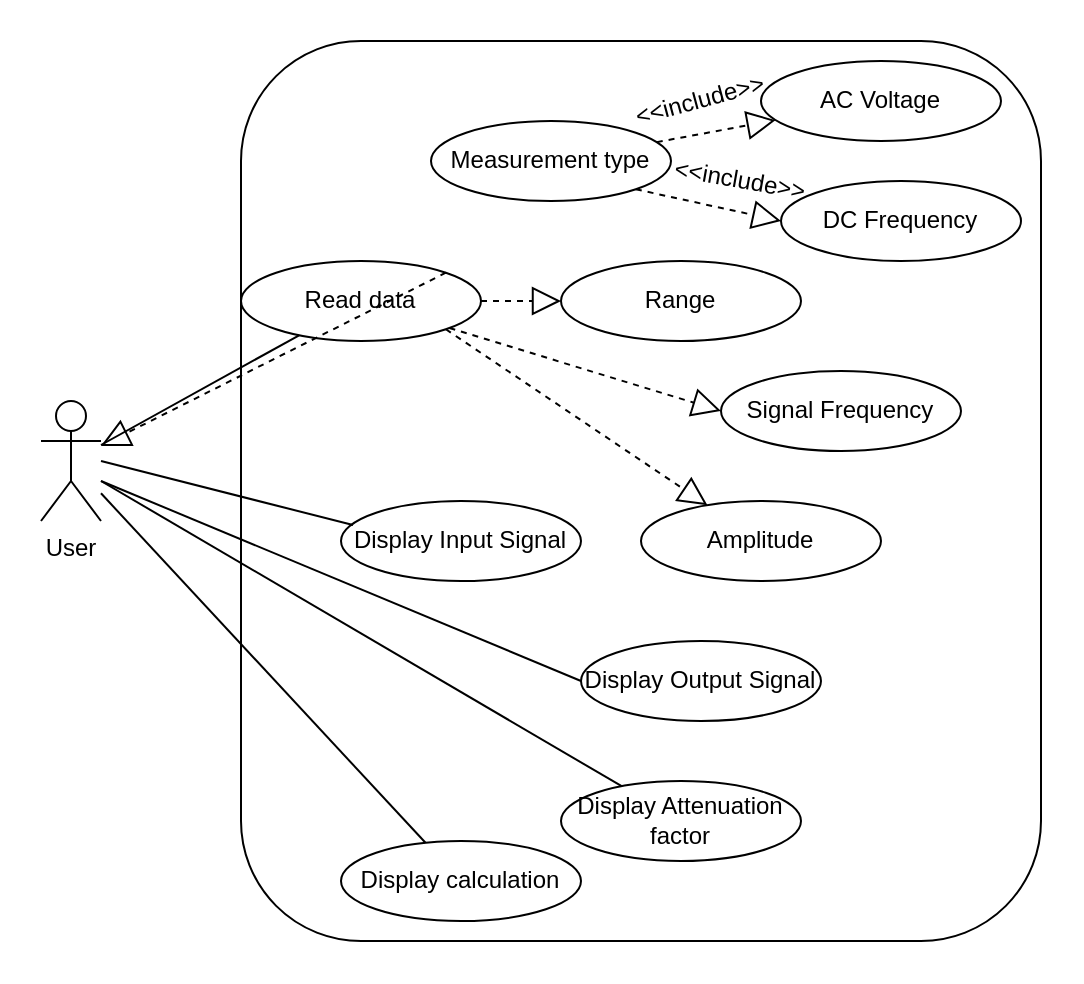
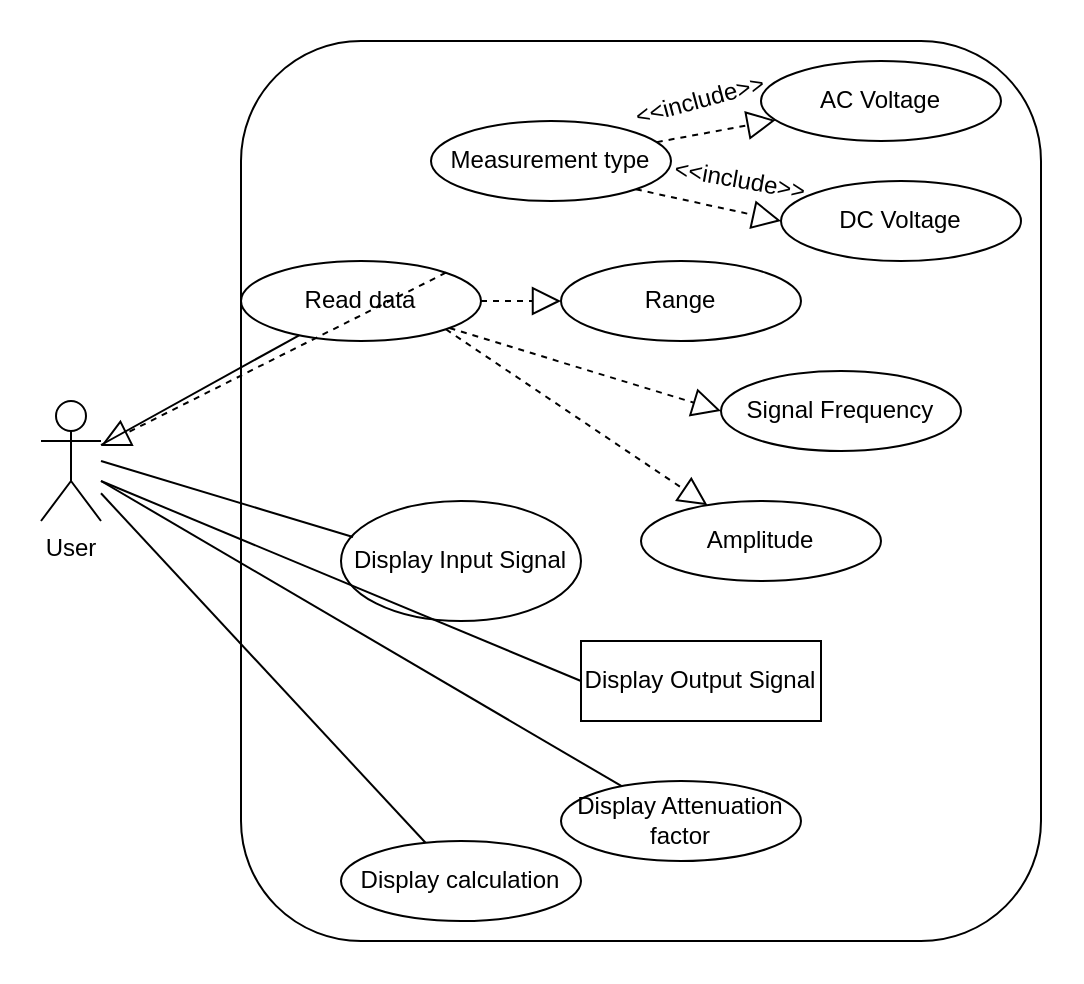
(901, 221) -> (901, 221)
(461, 541) -> (461, 561)
(701, 681) -> (701, 681)
